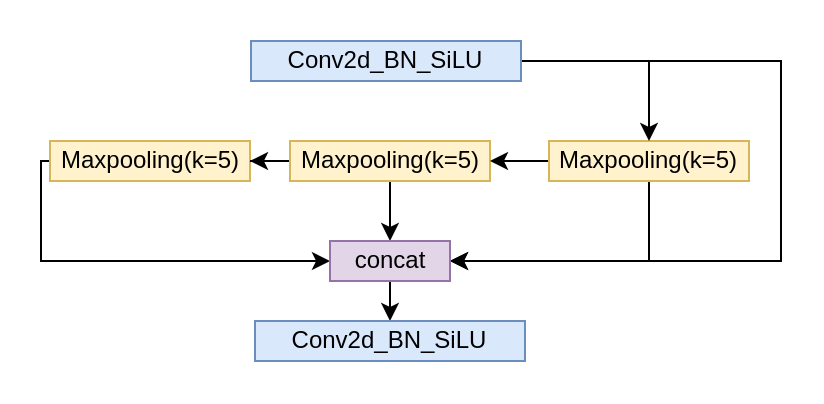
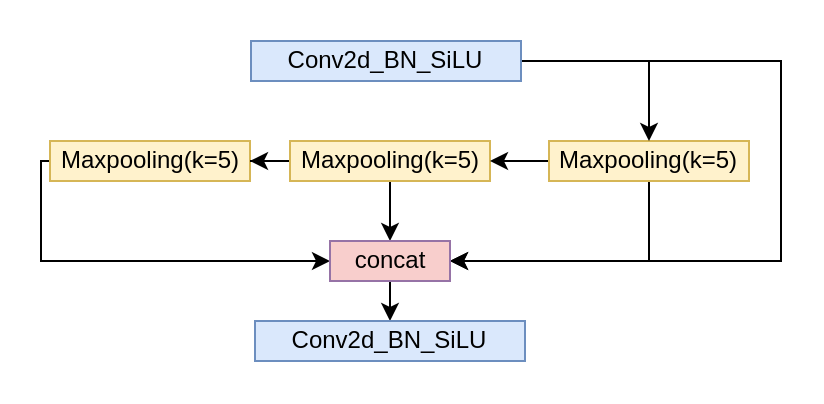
(390, 261) -> (390, 261)
